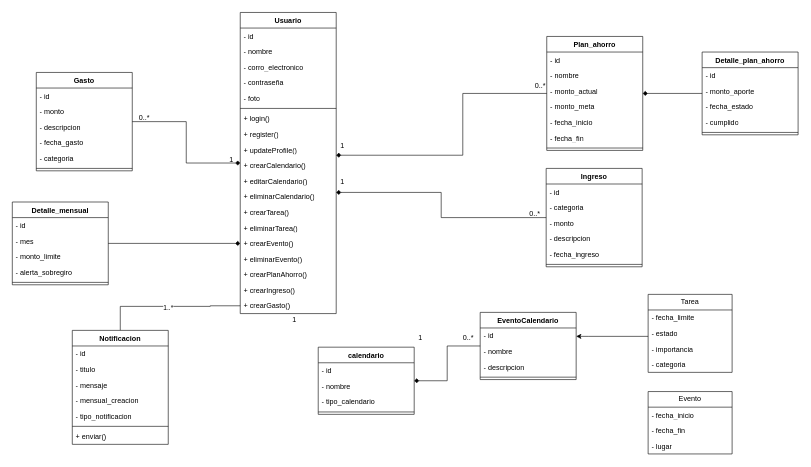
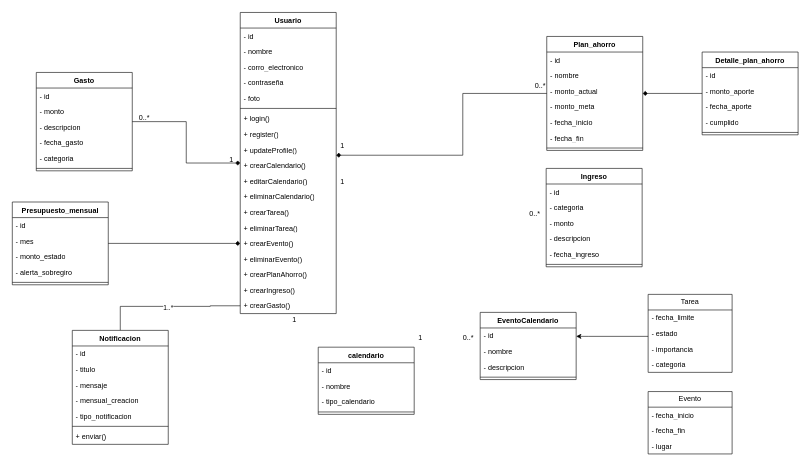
(733, 107) -> (733, 107)
(60, 210) -> (60, 210)
(492, 218) -> none
(40, 257) -> (43, 257)
(447, 381) -> none
